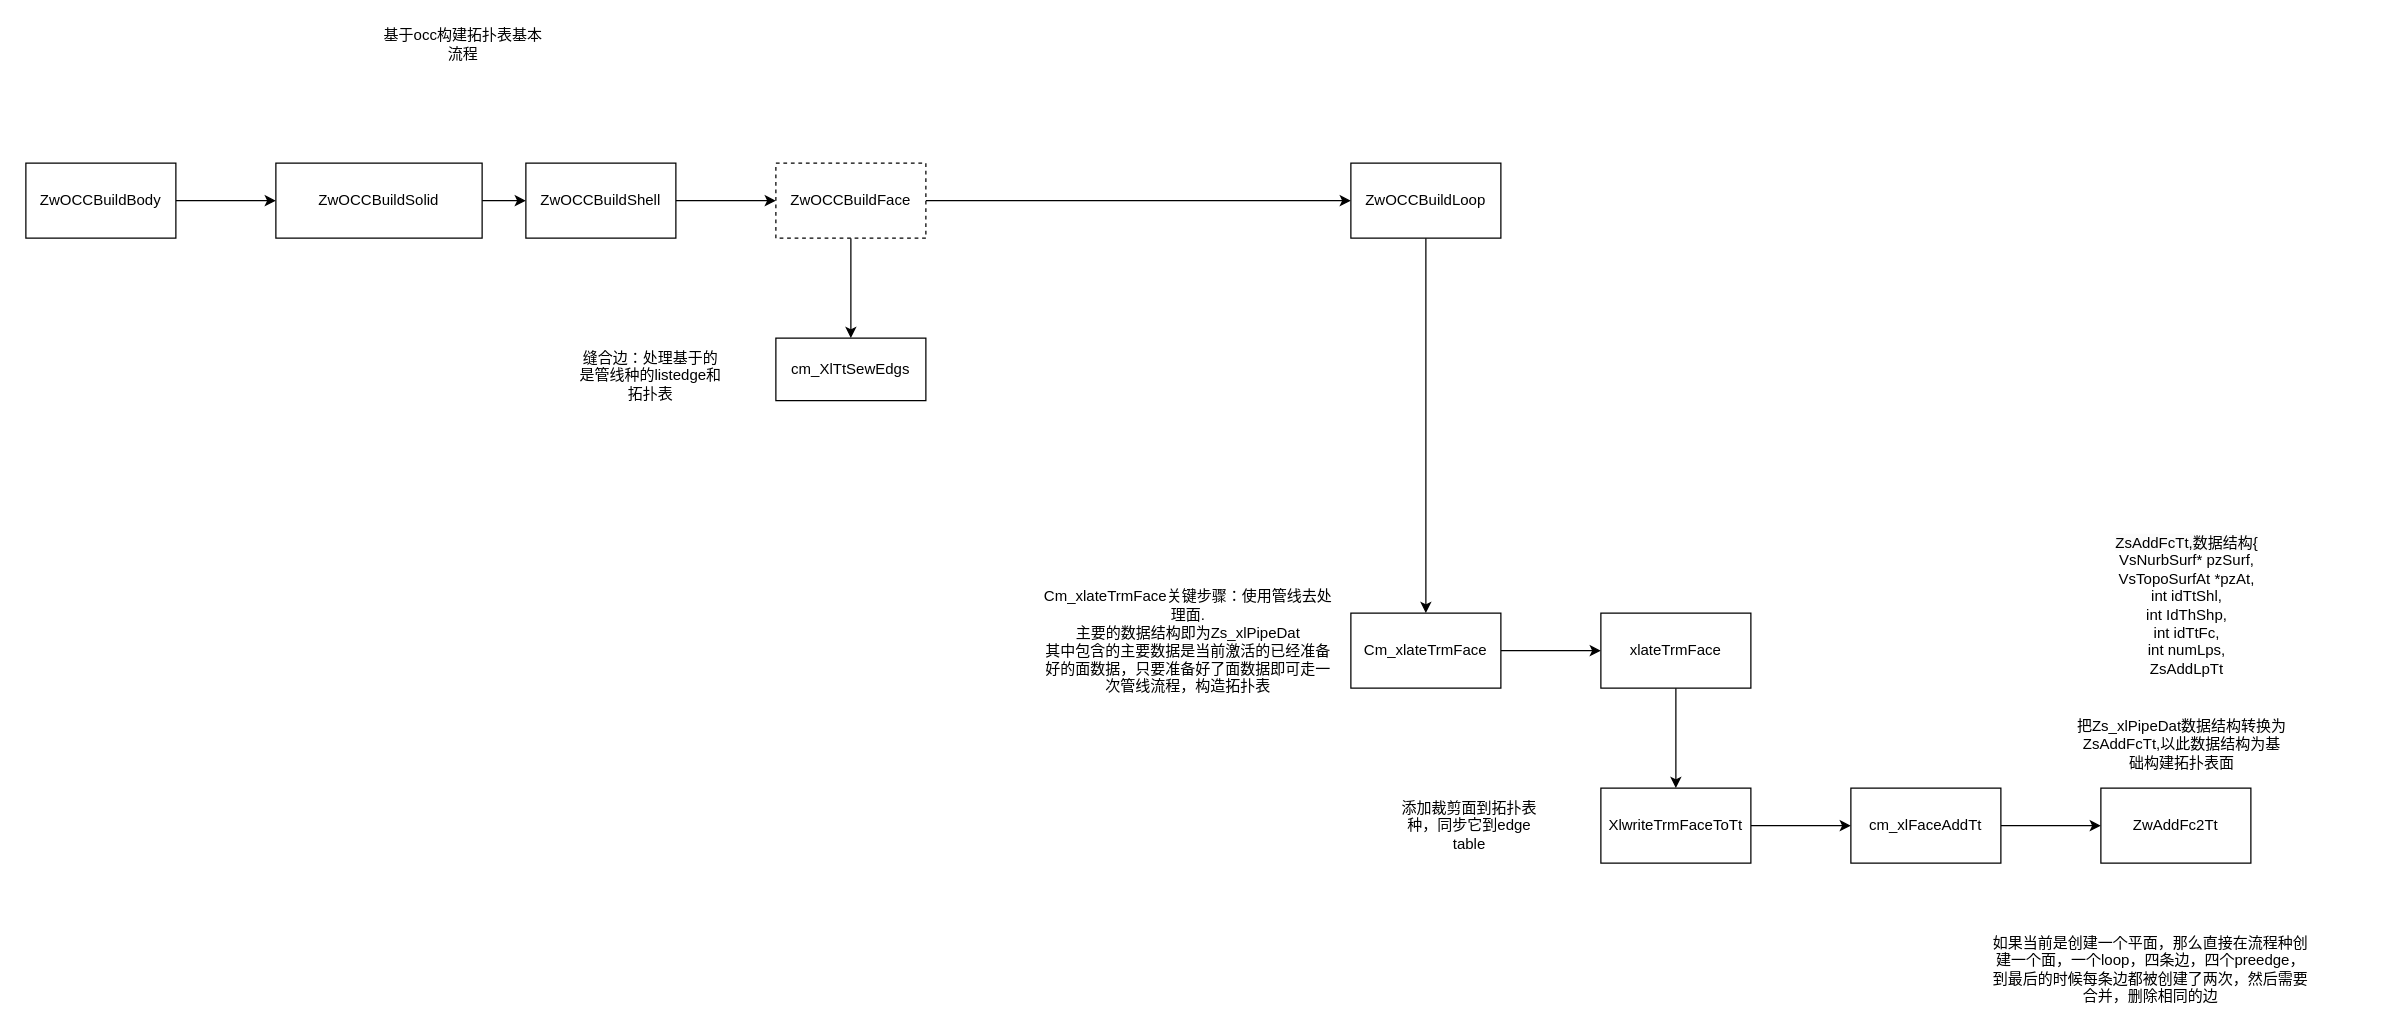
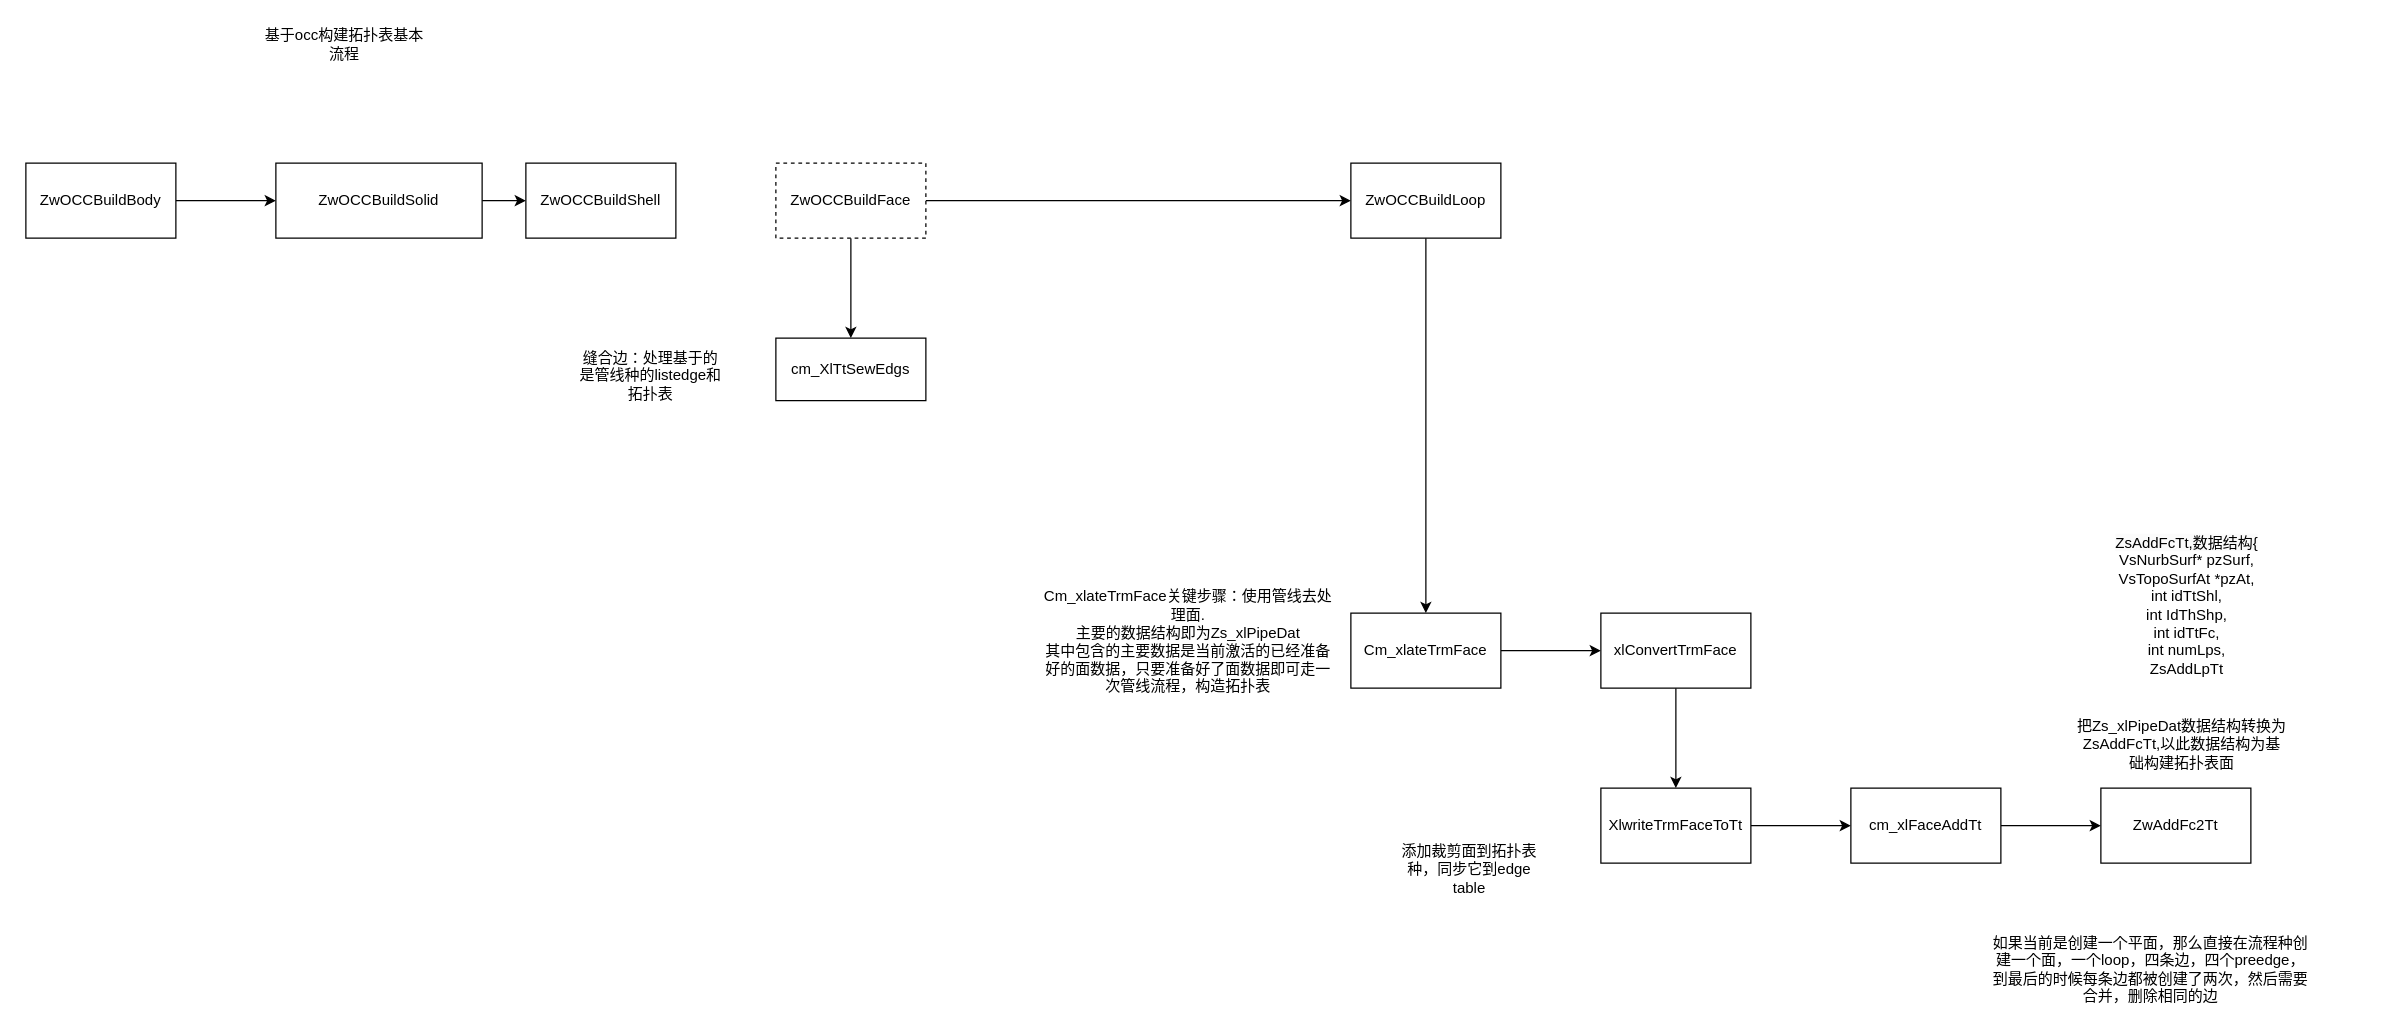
(463, 44) -> (344, 44)
(722, 201) -> none
(1676, 651) -> (1676, 651)
(1469, 826) -> (1469, 869)
